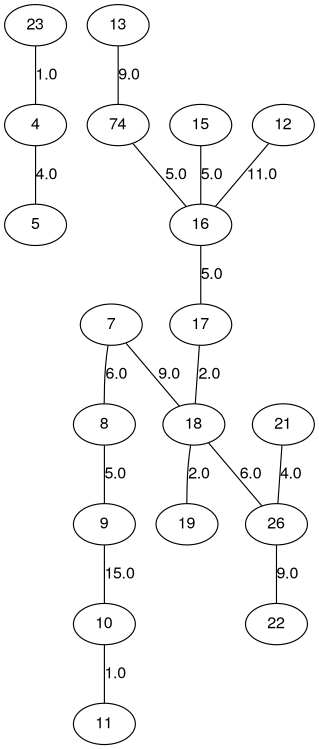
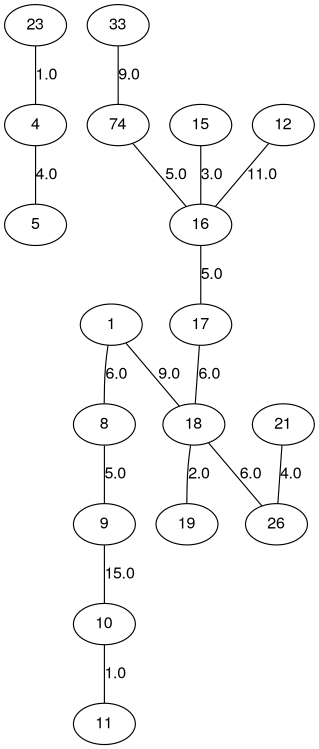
(118, 25) -> (118, 25)
(212, 175) -> (212, 175)
(111, 325) -> (111, 325)
(209, 375) -> (209, 375)
(276, 624) -> none
